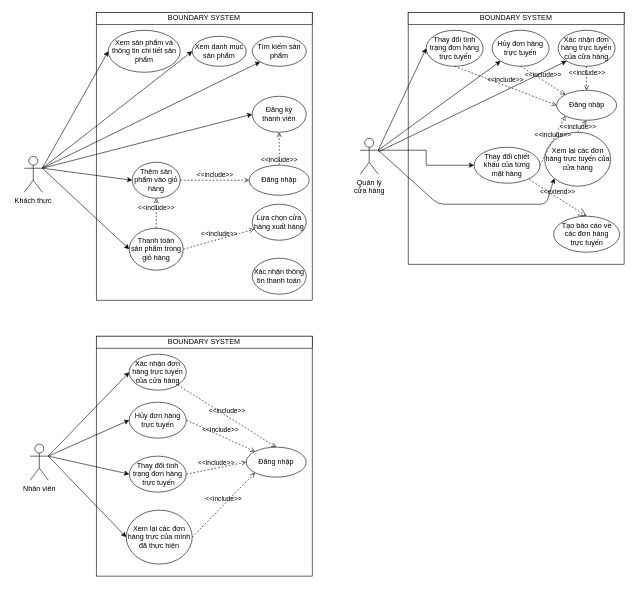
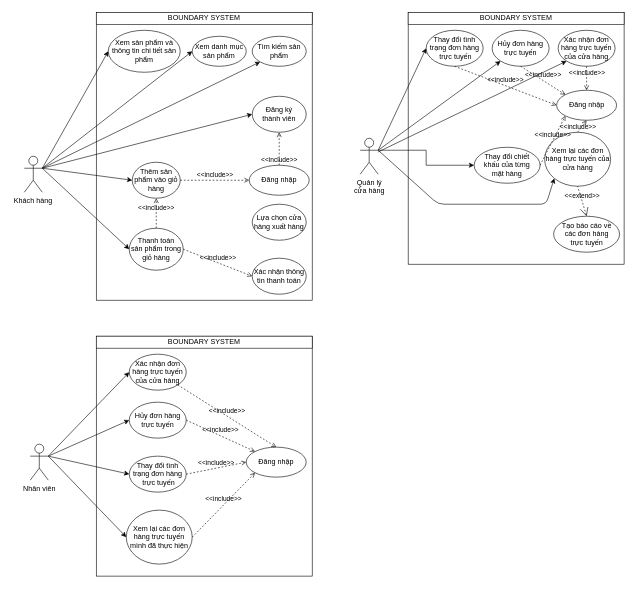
(557, 197) -> (582, 201)
(33, 201) -> (33, 201)
(227, 237) -> (222, 264)
(159, 537) -> (159, 537)
